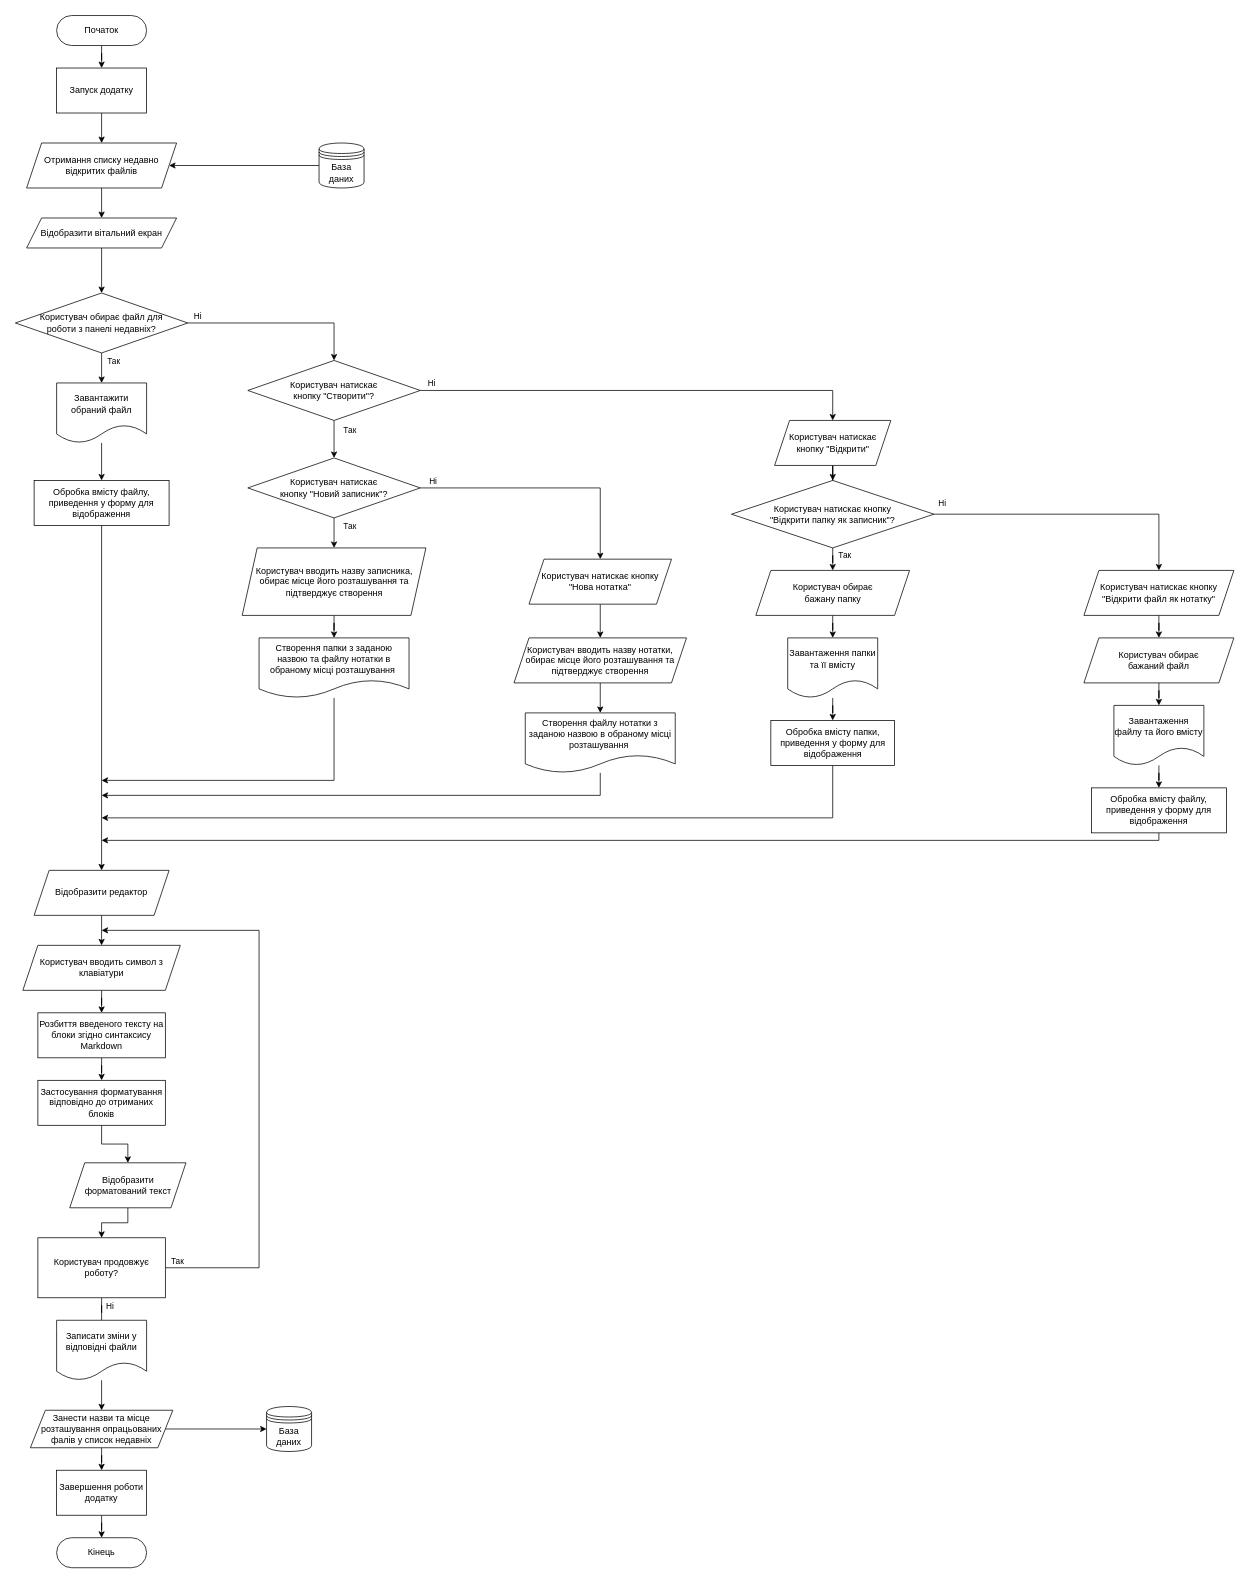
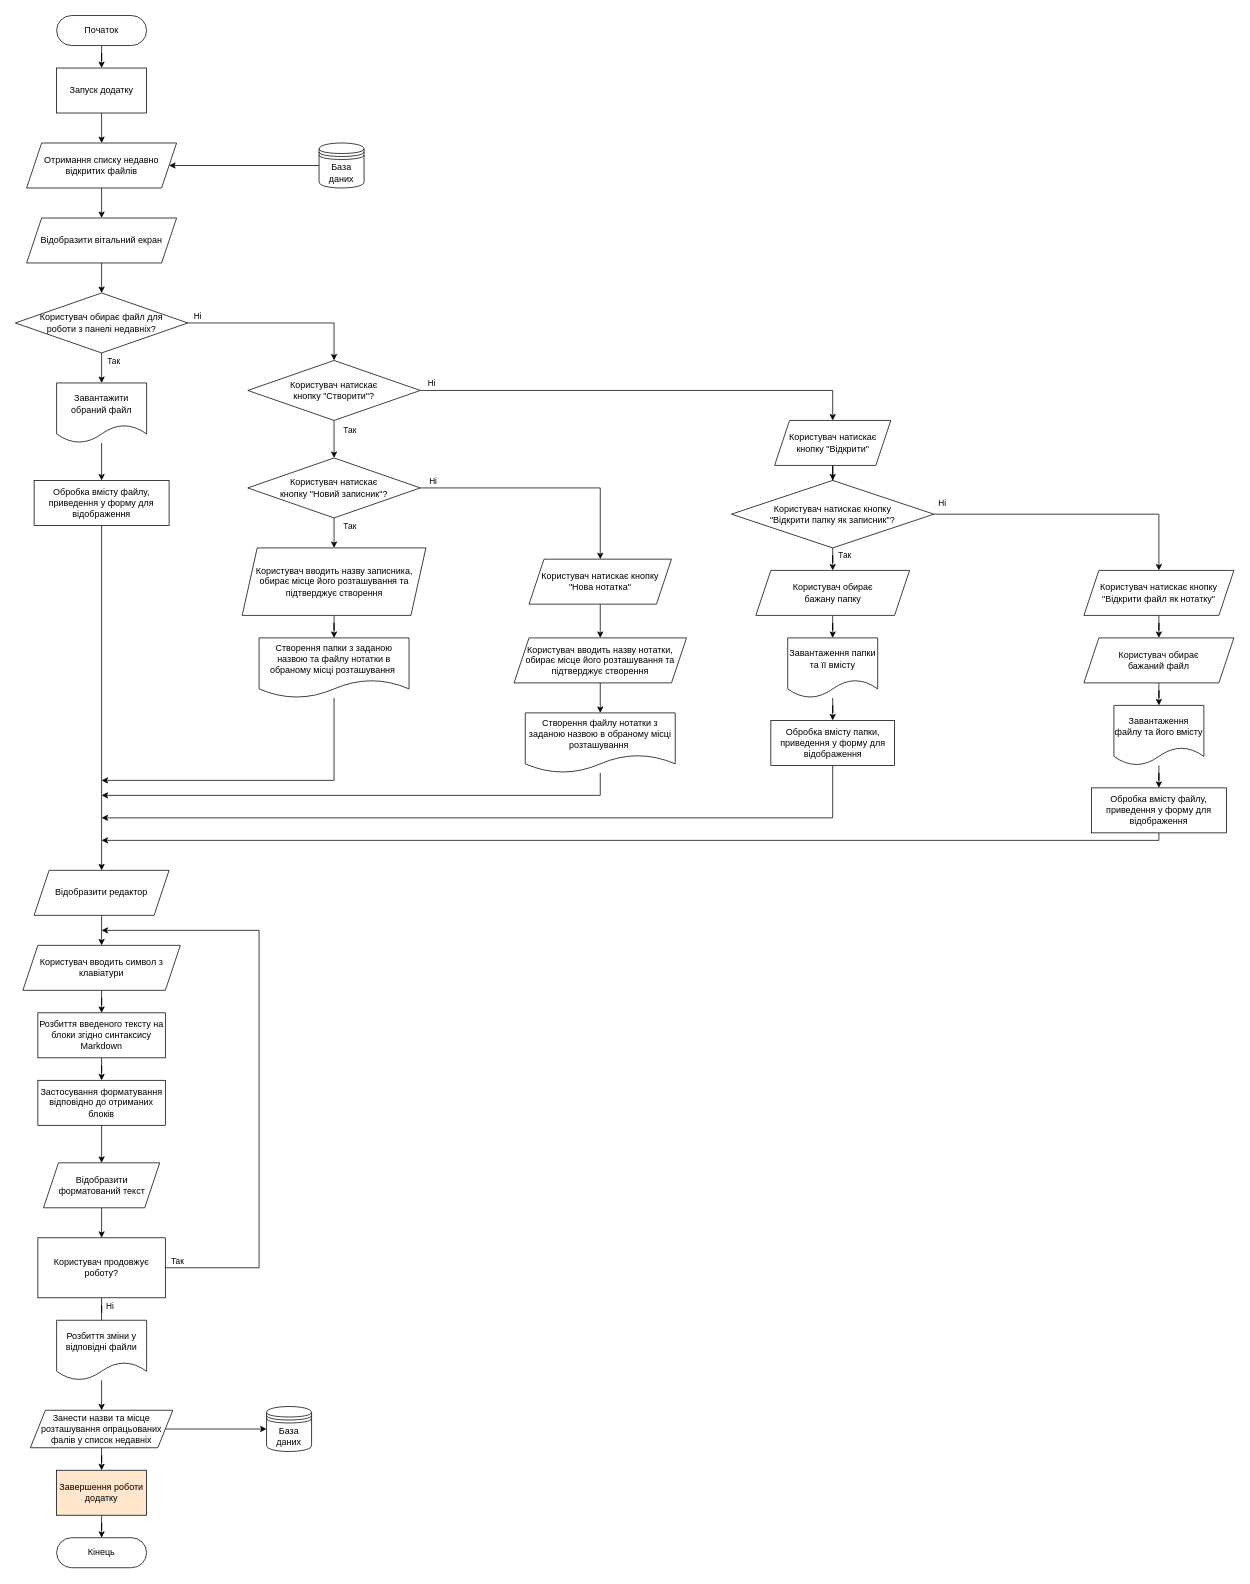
(102, 233) -> (102, 240)
(128, 1185) -> (102, 1185)
(102, 1341) -> (102, 1341)
(102, 1493) -> (102, 1493)
